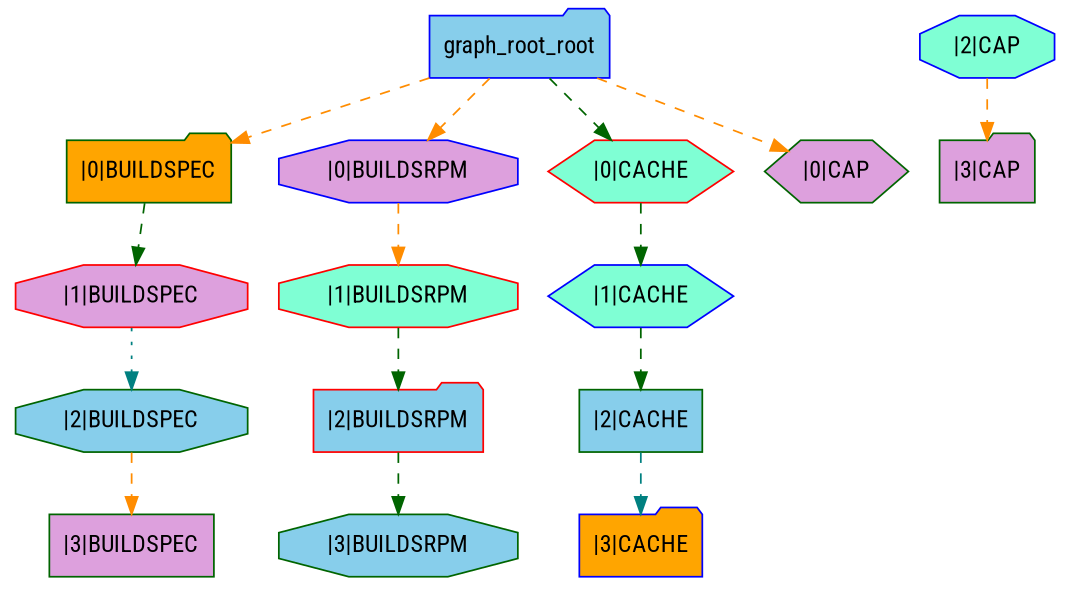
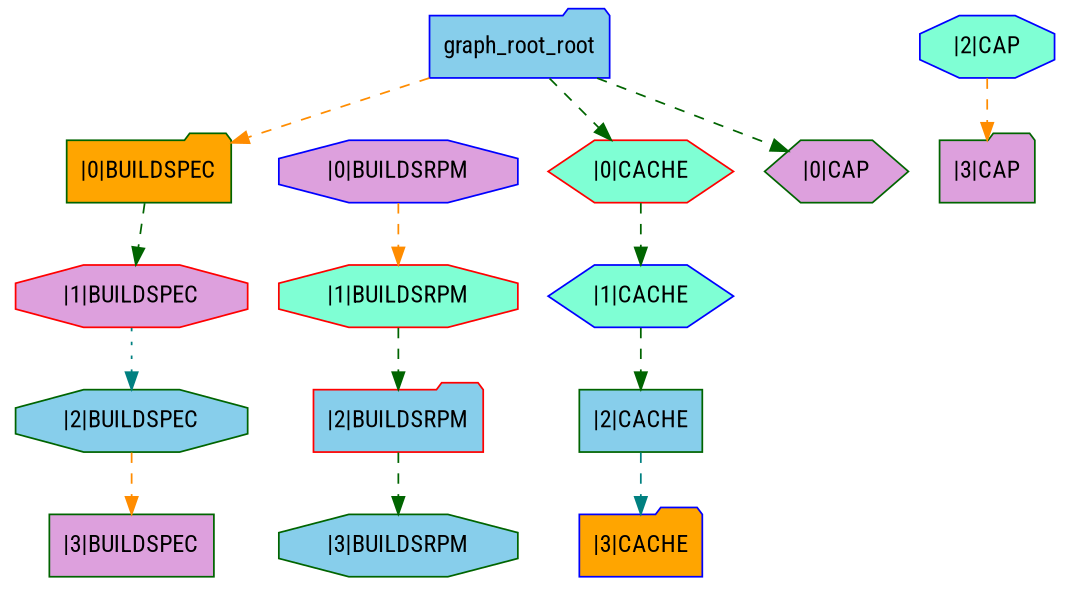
(465, 103) -> none
(685, 112) -> (685, 112)
